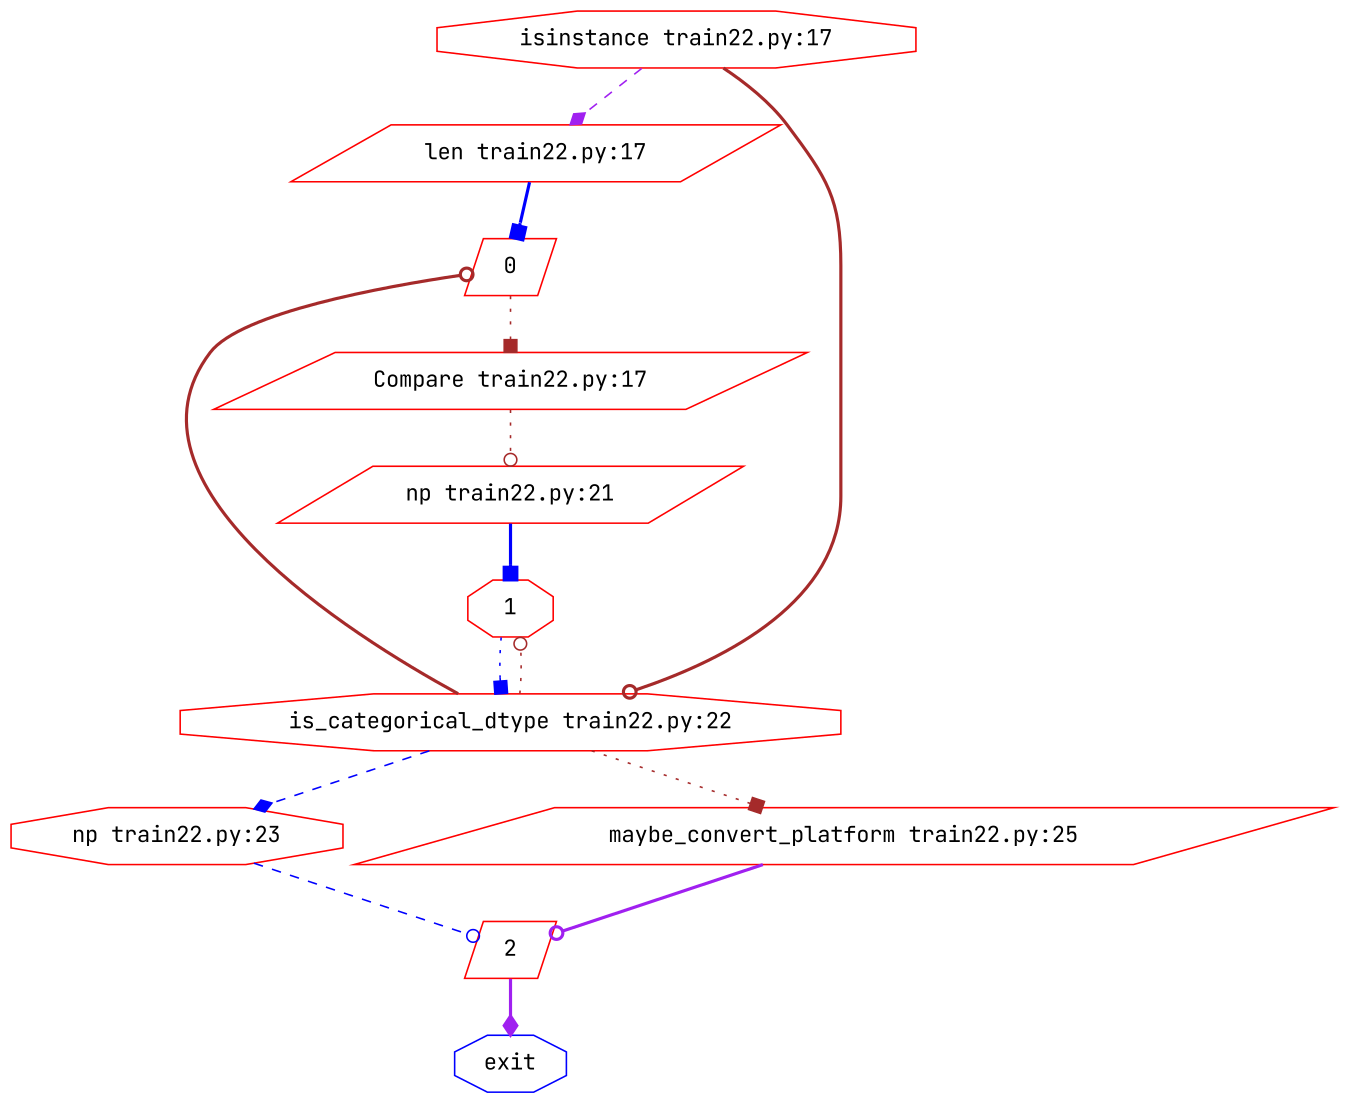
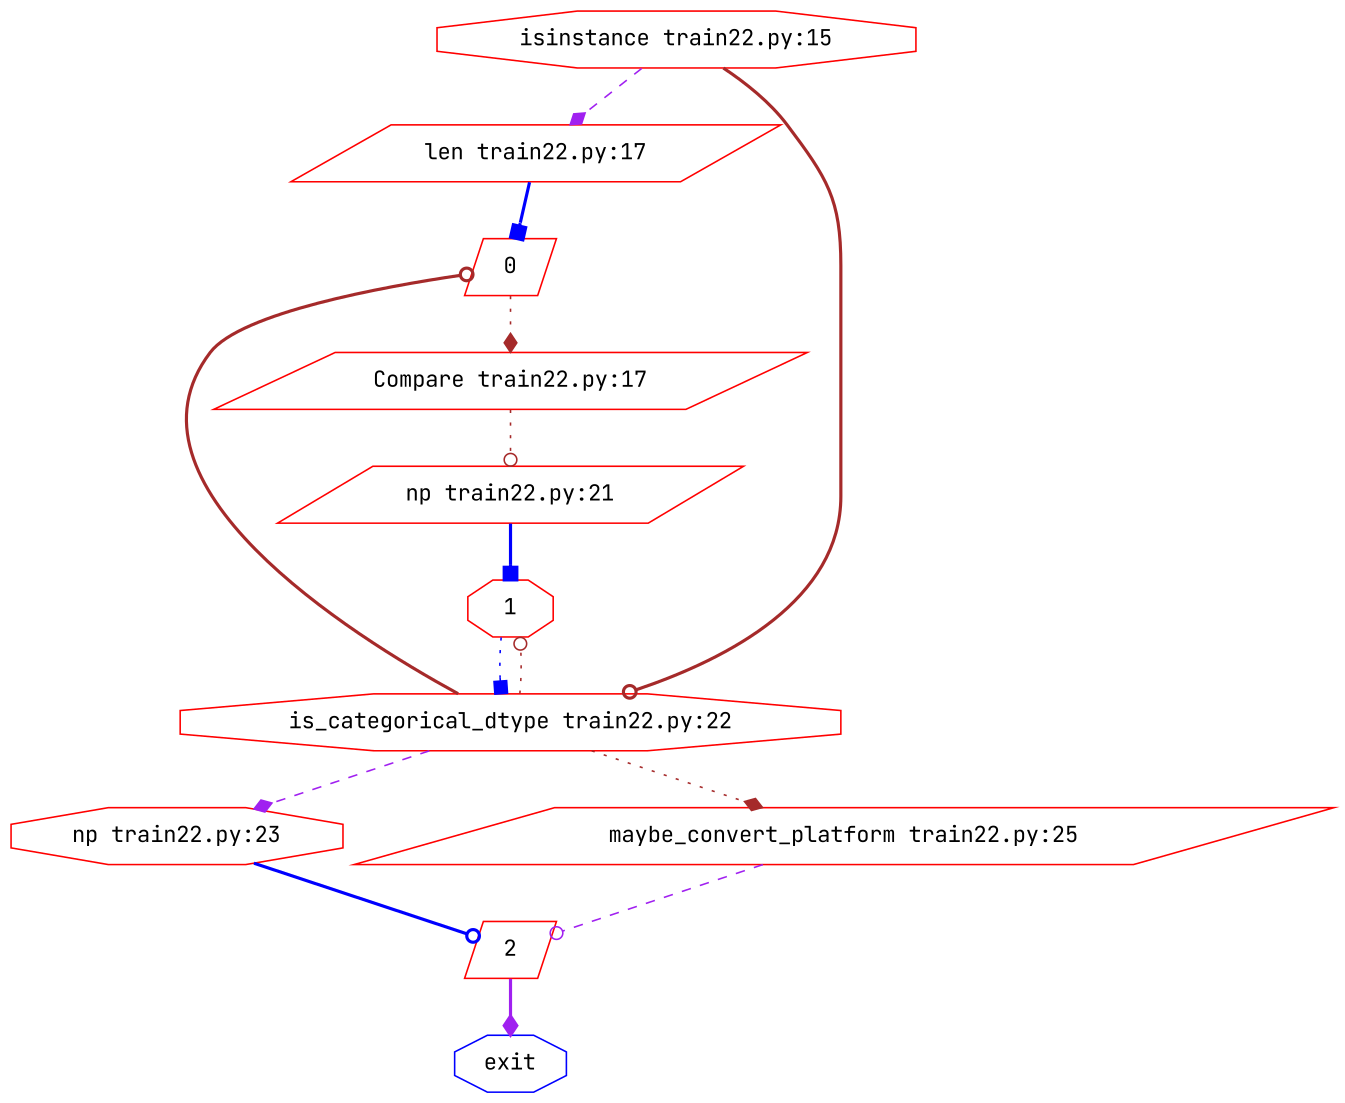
(676, 40) -> (676, 40)
(511, 315) -> (511, 315)
(668, 776) -> (668, 776)
(351, 777) -> (351, 777)
(663, 898) -> (663, 898)
(360, 899) -> (360, 899)
